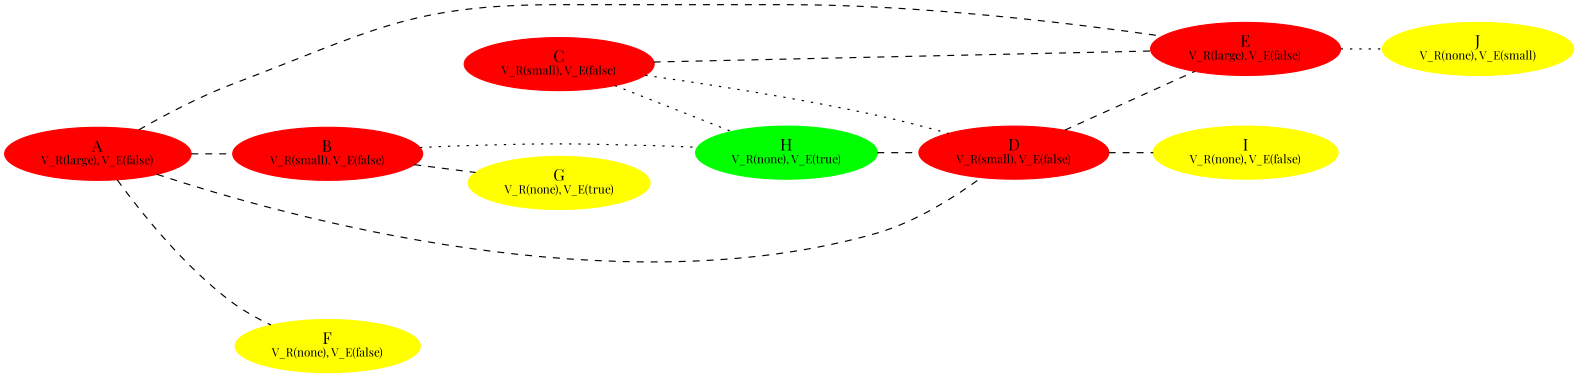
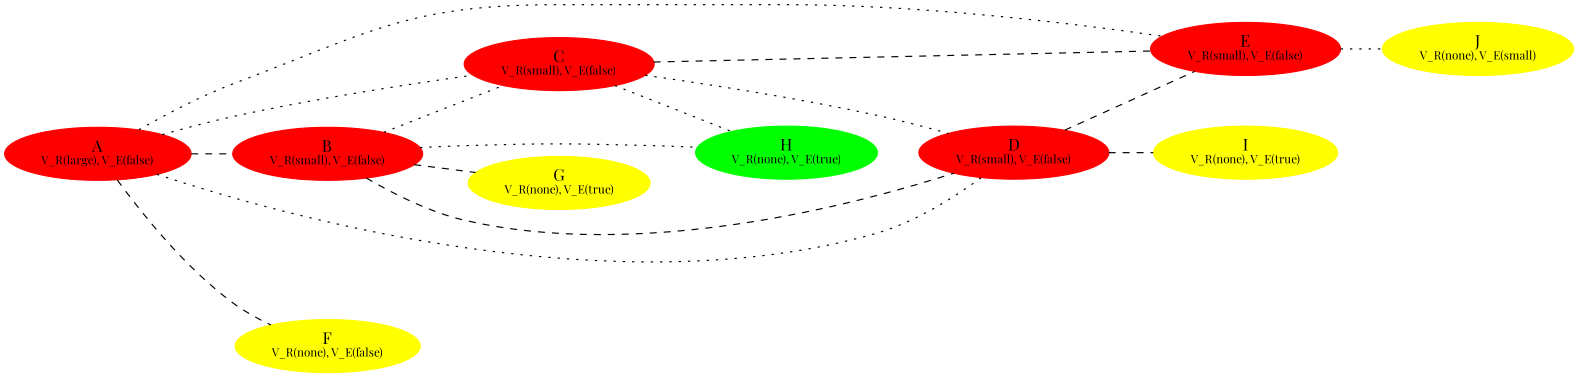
(640, 5) -> (640, 5)
(1246, 56) -> (1246, 56)
none -> (317, 100)
none -> (443, 109)
(898, 153) -> (658, 232)
(1246, 160) -> (1246, 160)
(573, 259) -> (573, 259)
